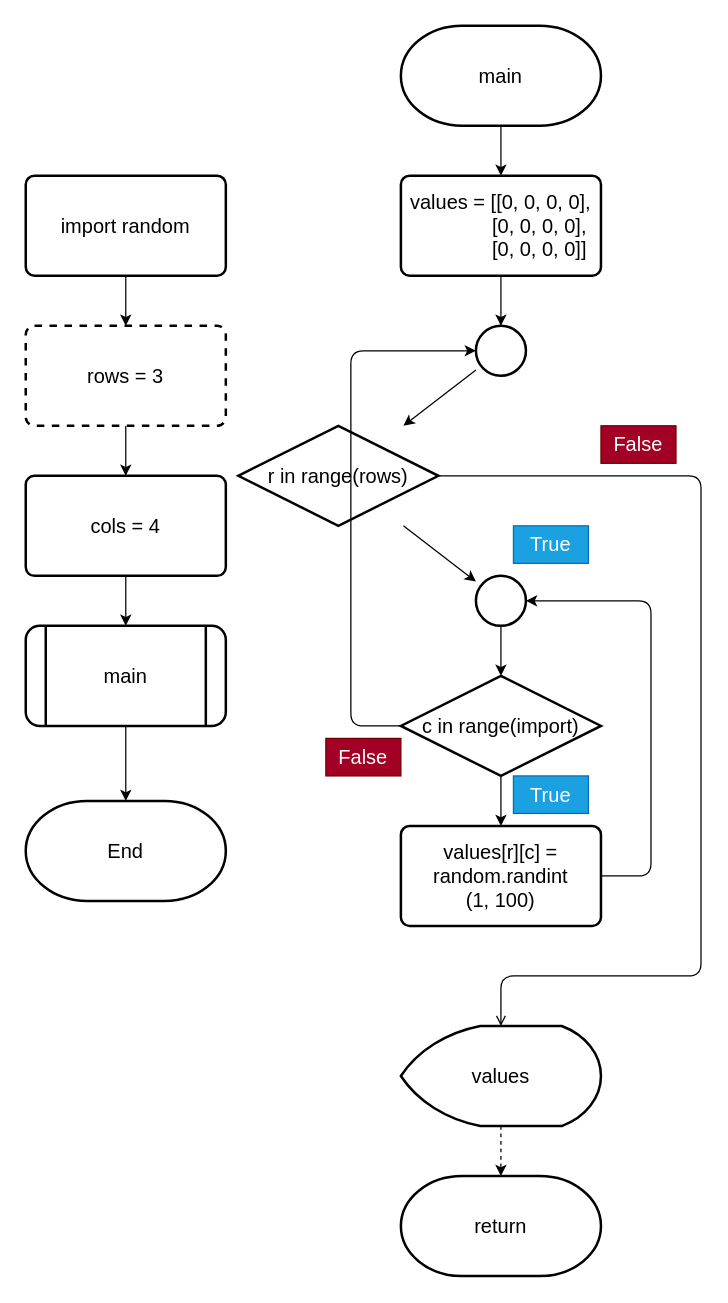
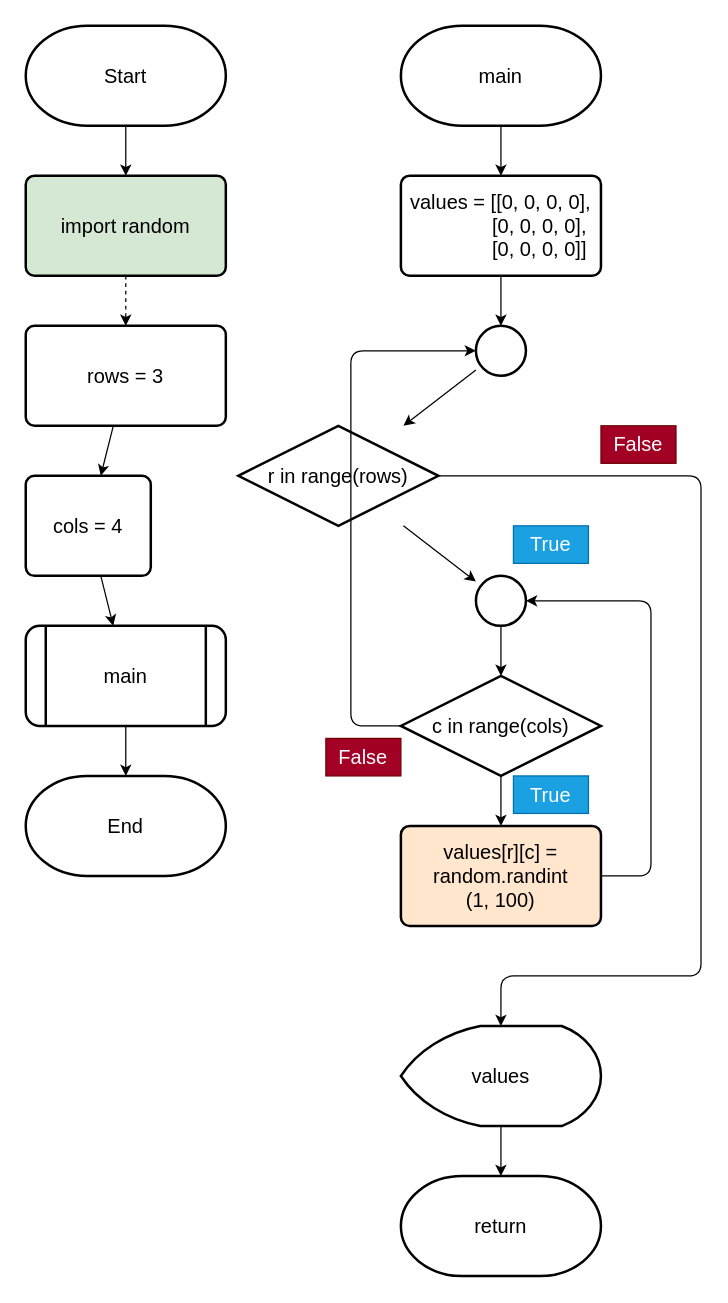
none -> (126, 76)
none -> (126, 147)
(126, 226) -> (126, 226)
(126, 296) -> (126, 296)
(126, 376) -> (126, 376)
(126, 526) -> (88, 526)
(501, 726) -> (501, 726)
(126, 851) -> (126, 826)
(501, 876) -> (501, 876)
(501, 1017) -> (501, 1016)
(501, 1146) -> (501, 1146)
